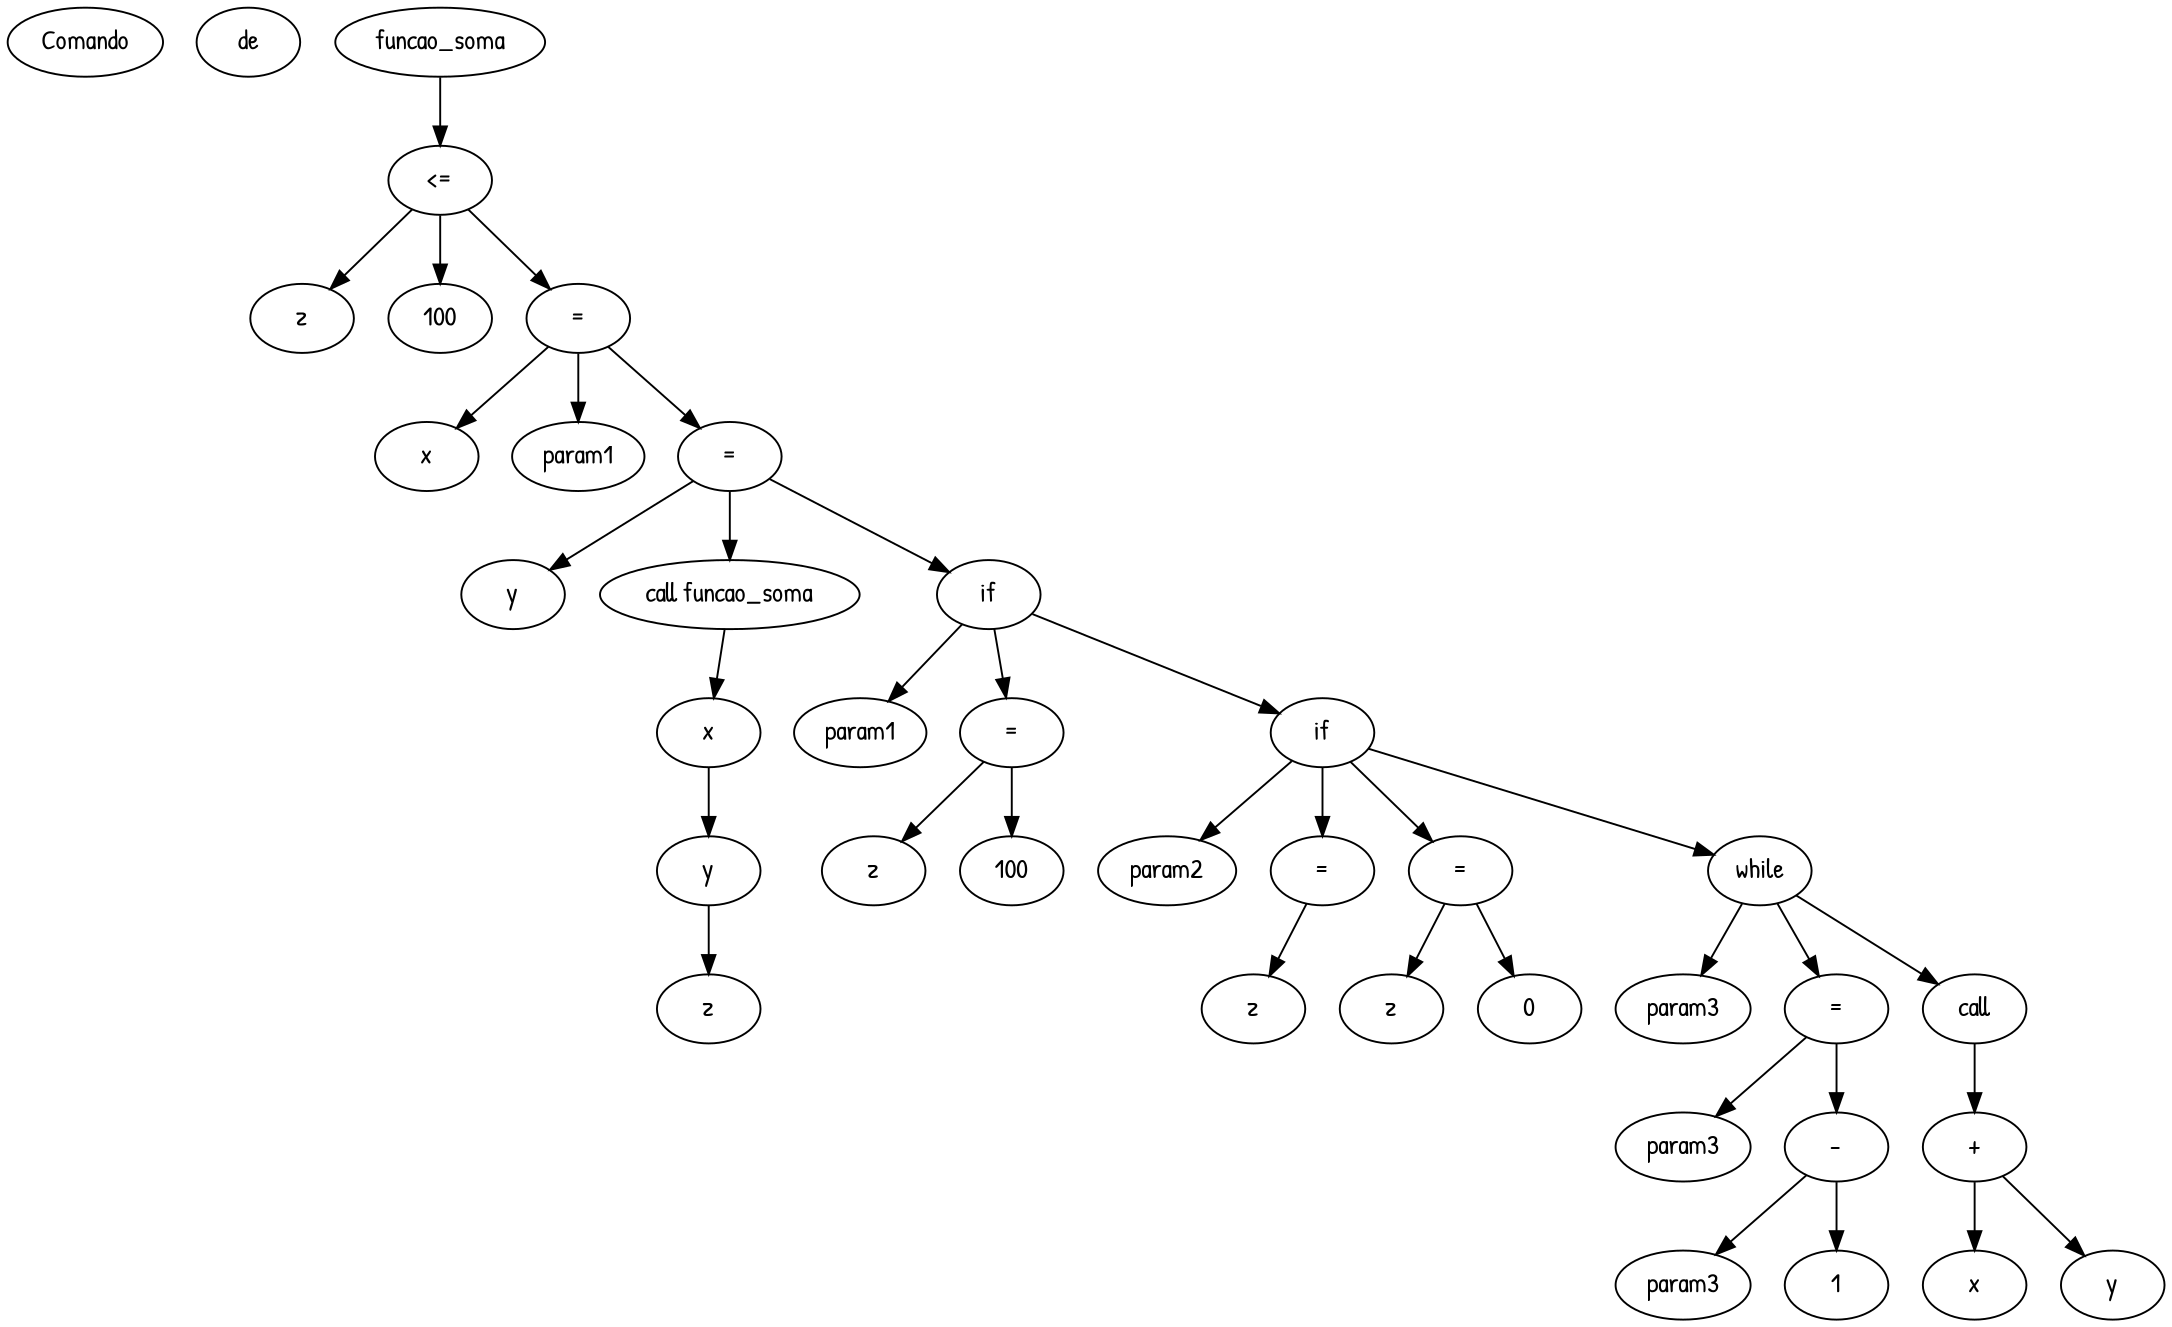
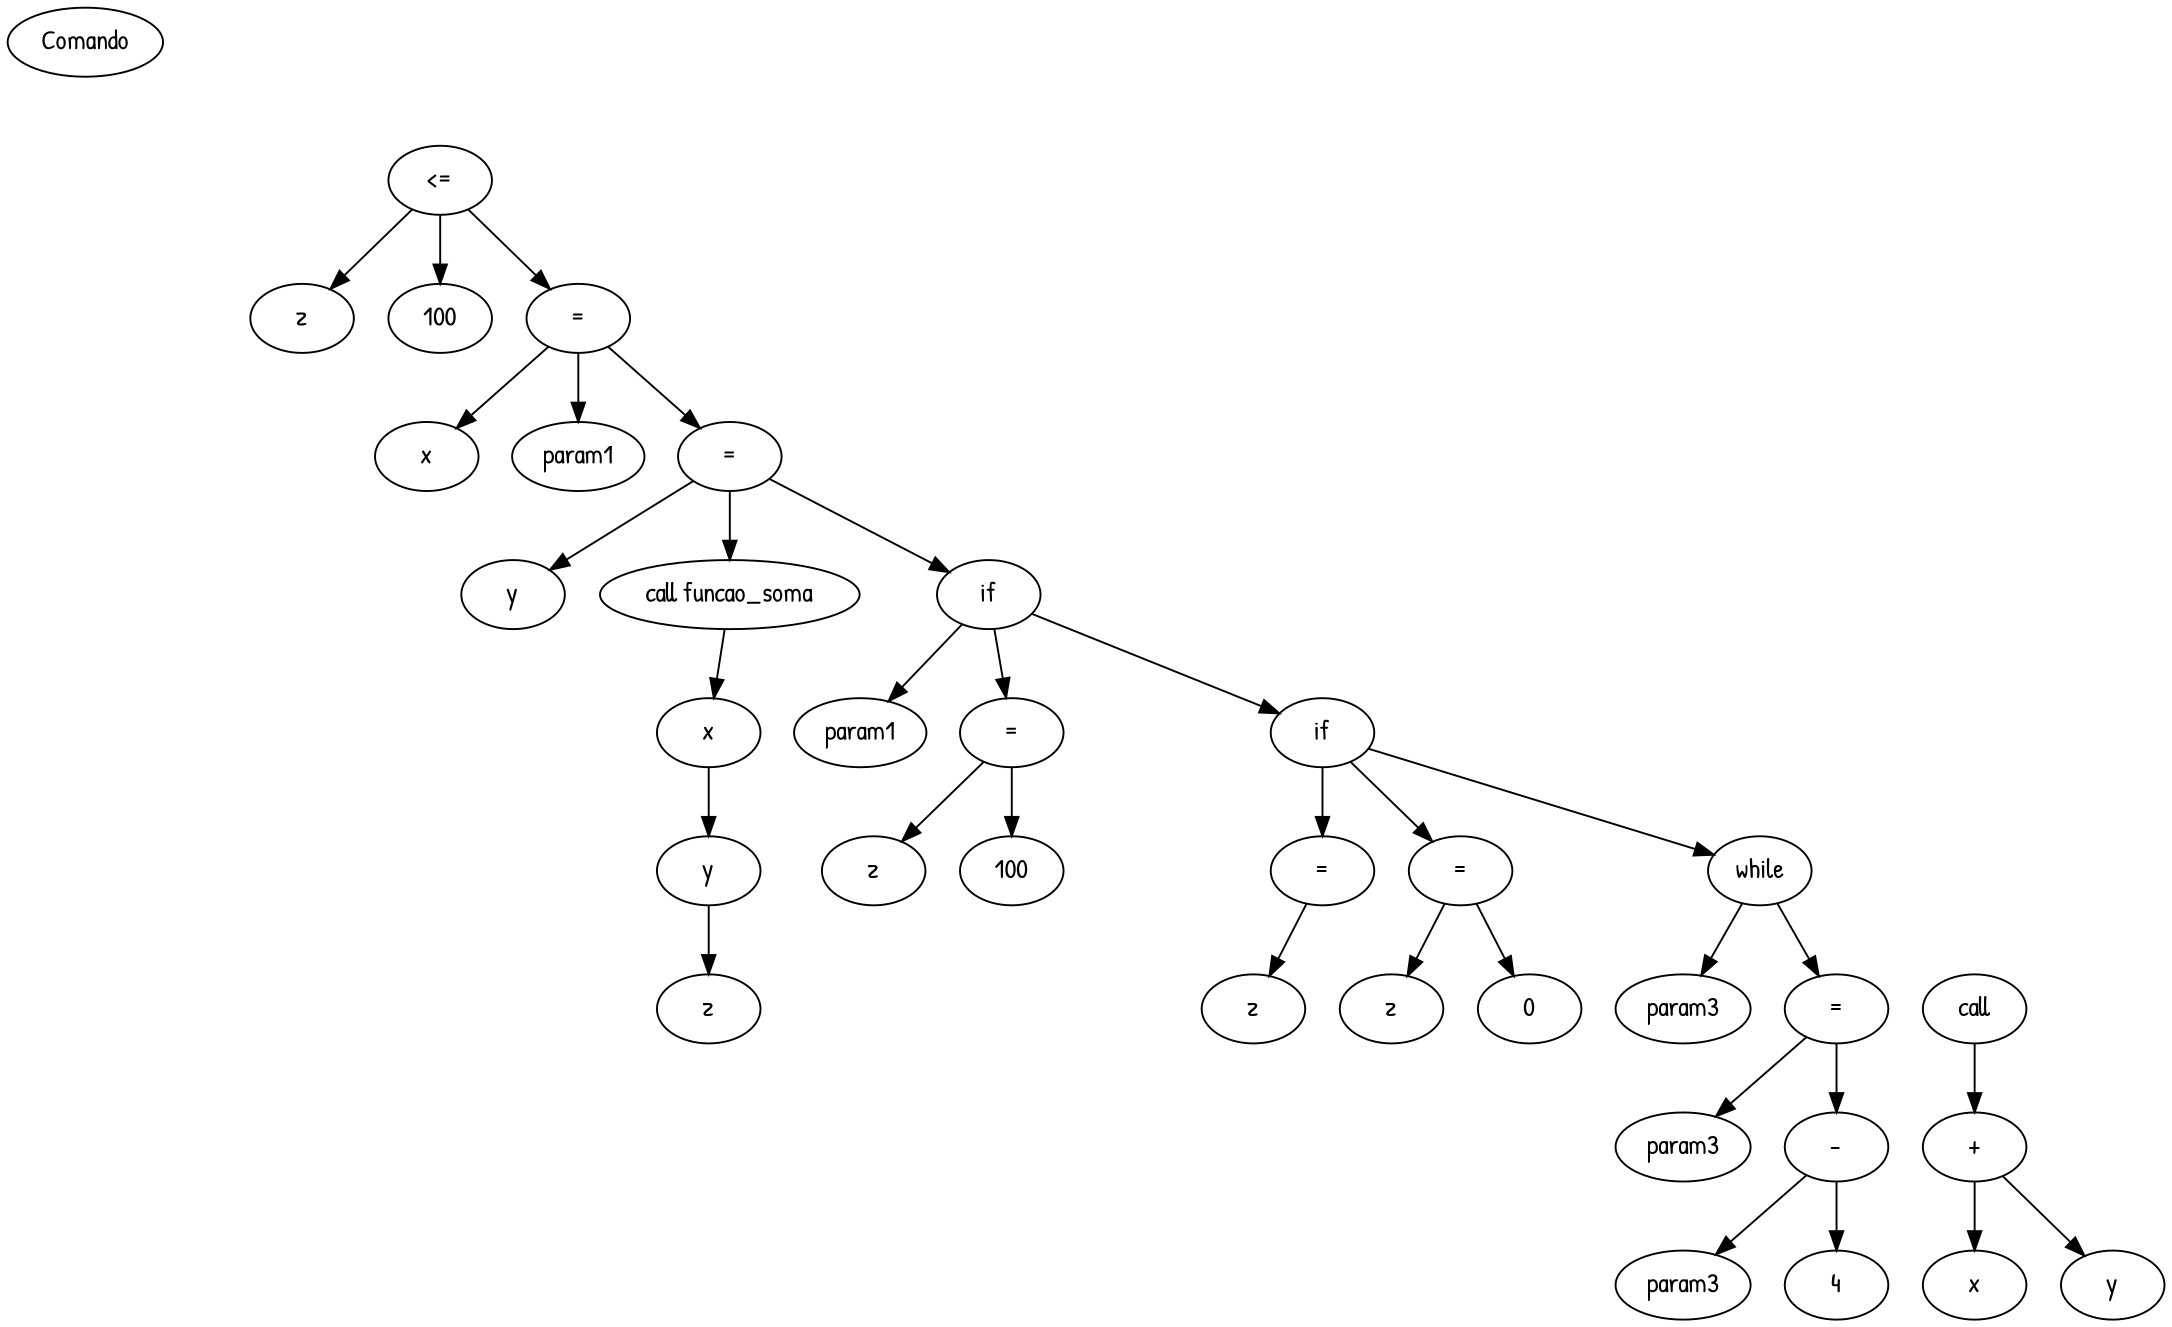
(248, 42) -> none
(440, 42) -> none
(1167, 871) -> none
(1859, 935) -> none
(1837, 1285) -> (1837, 1285)
